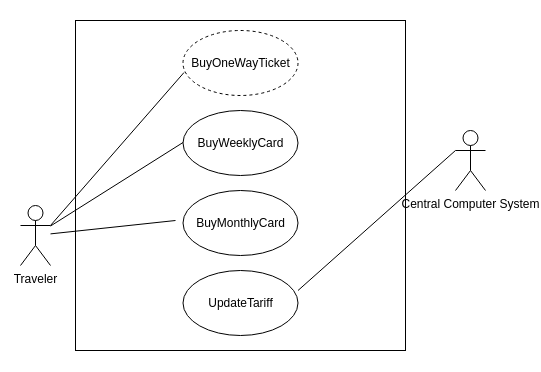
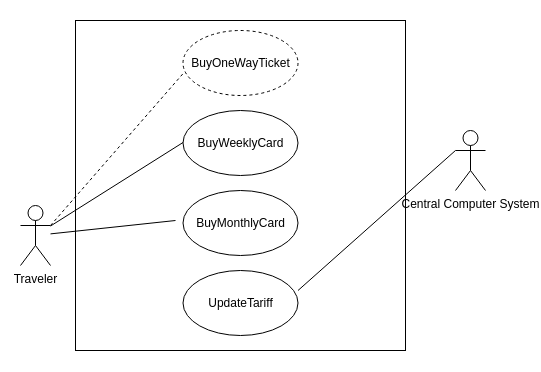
(118, 148) -> (118, 148)
